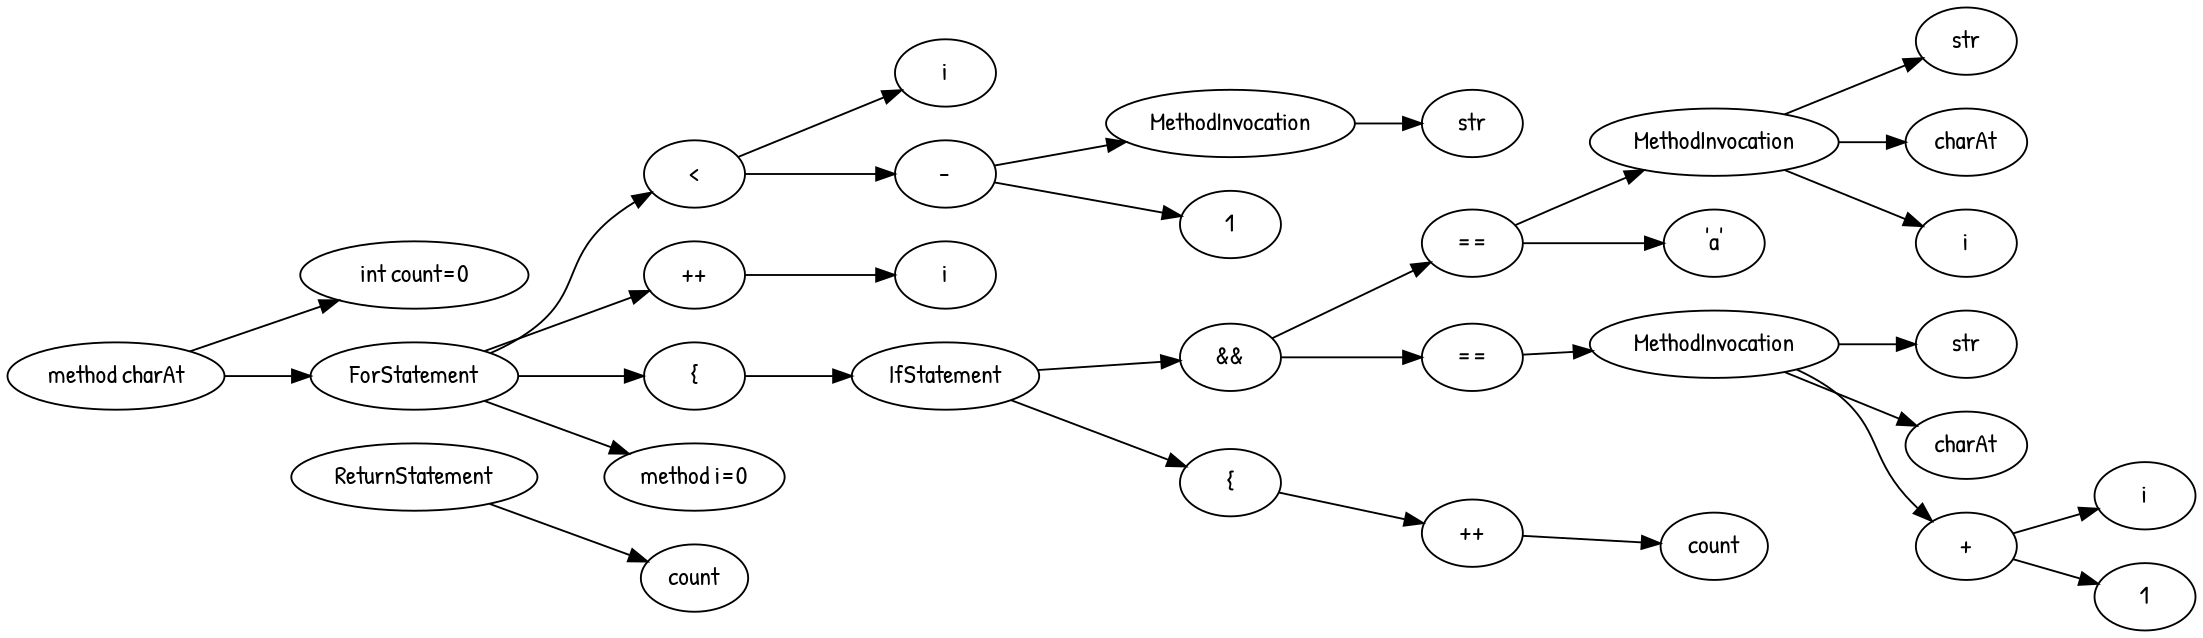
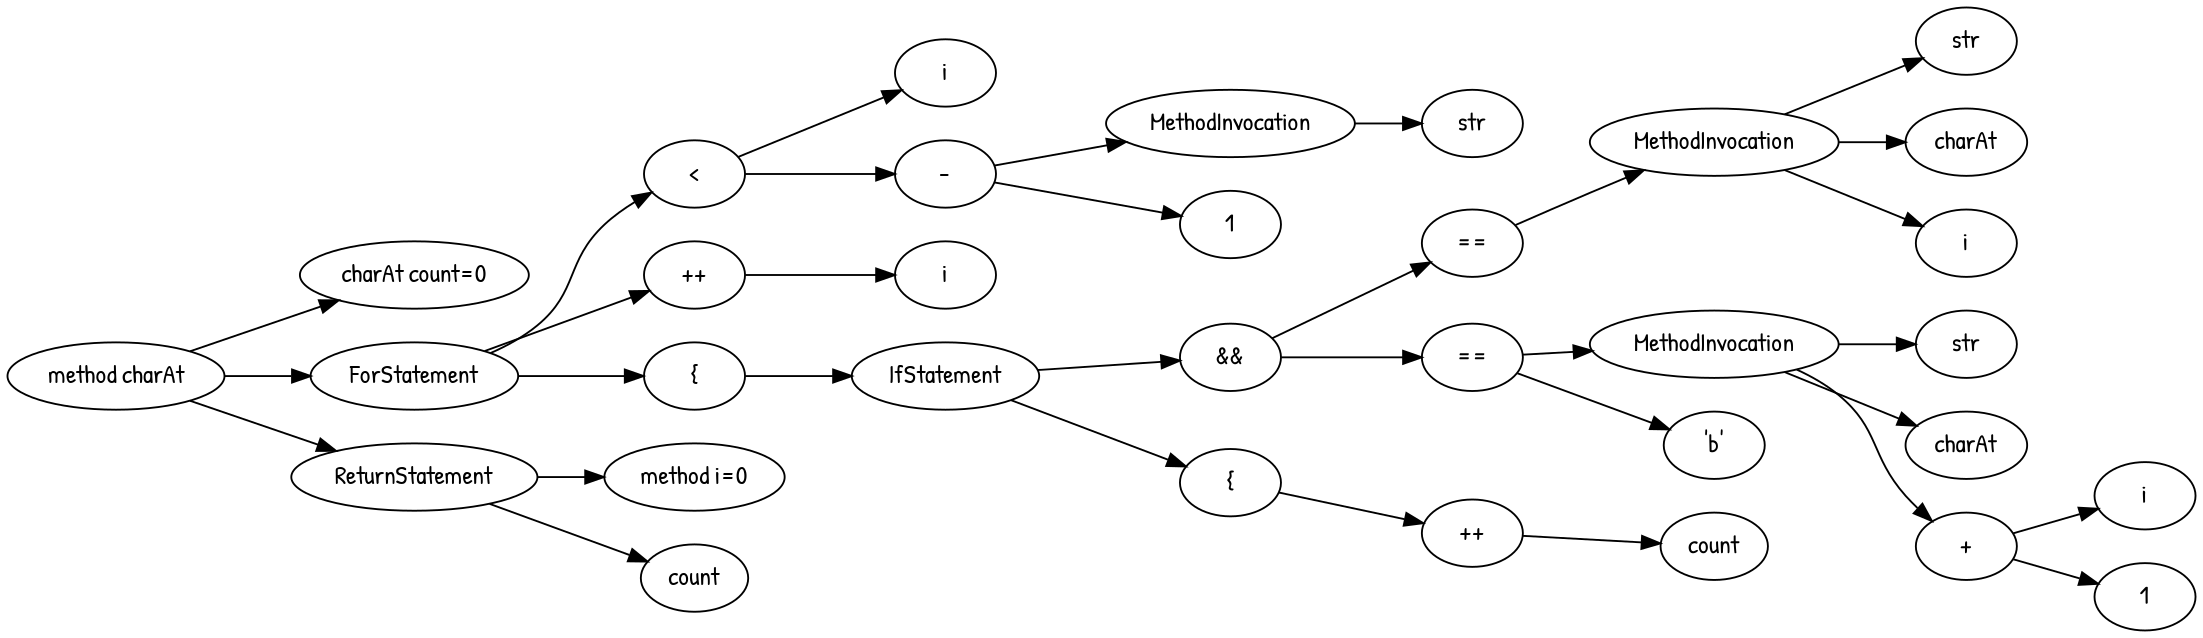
(1714, 243) -> none
(414, 275) -> (414, 275)
none -> (254, 423)
(548, 424) -> (561, 477)
none -> (1714, 445)
